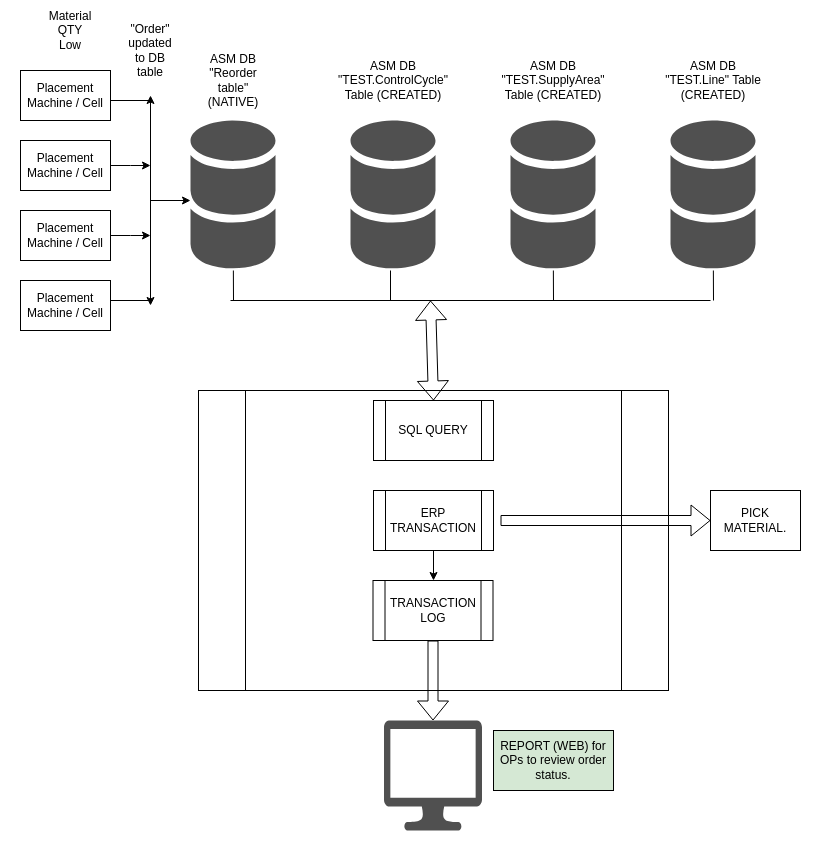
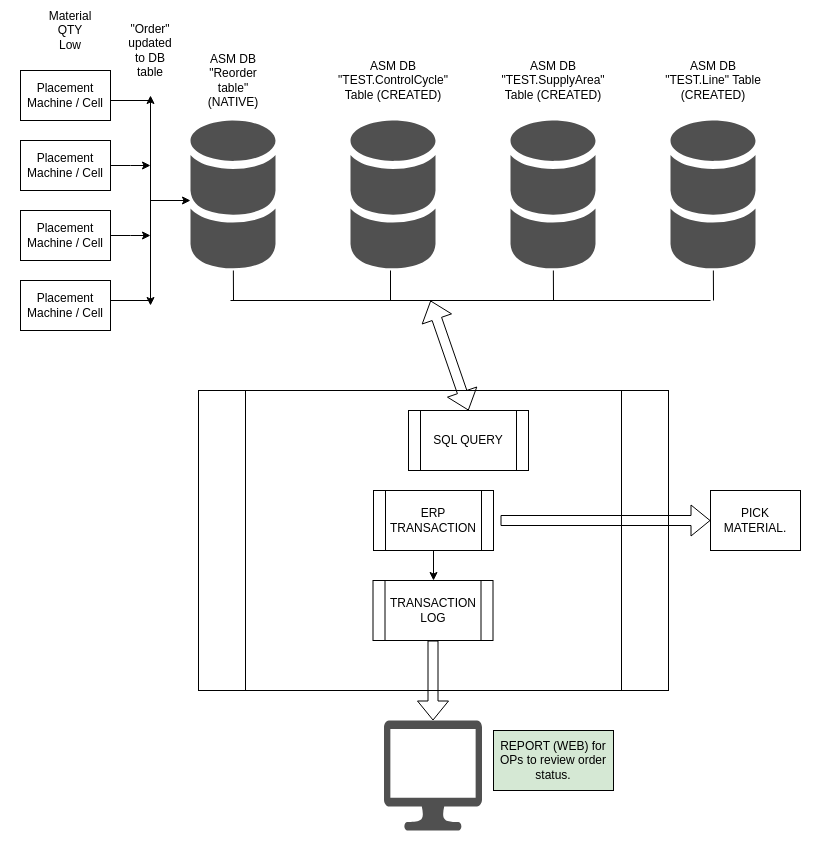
(434, 431) -> (469, 441)
